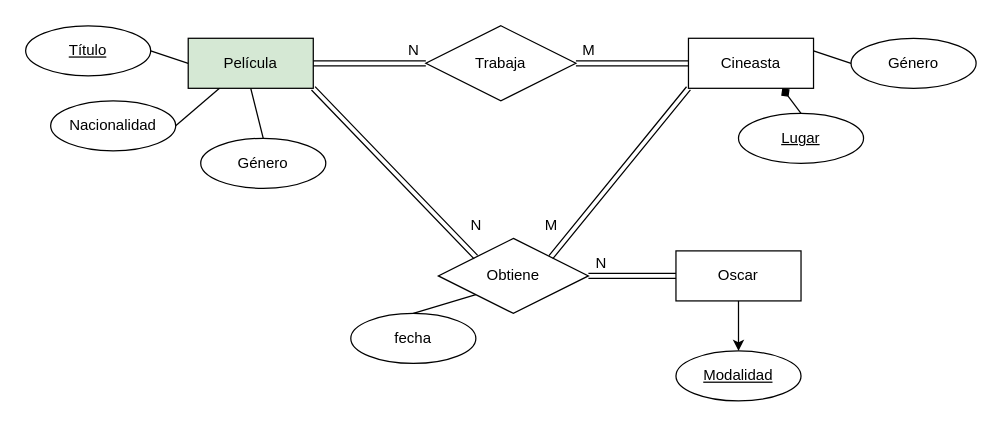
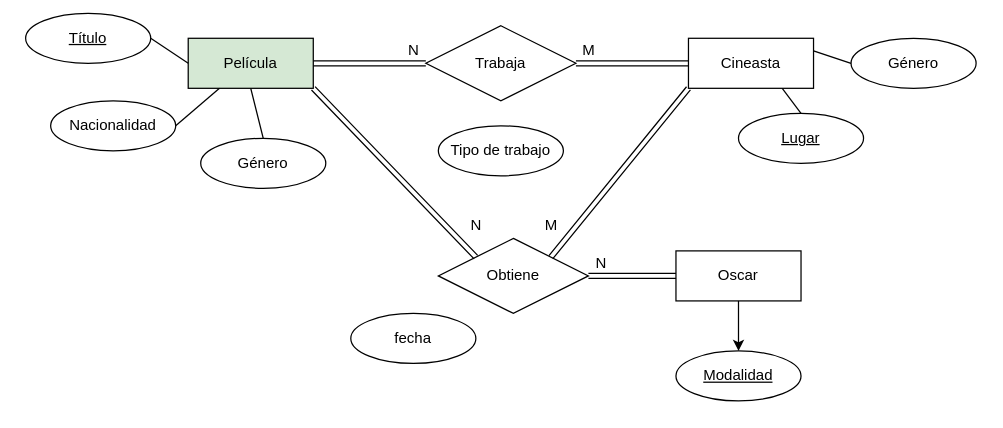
(88, 51) -> (88, 38)
(788, 97) -> (785, 92)
none -> (501, 151)
(444, 304) -> none
